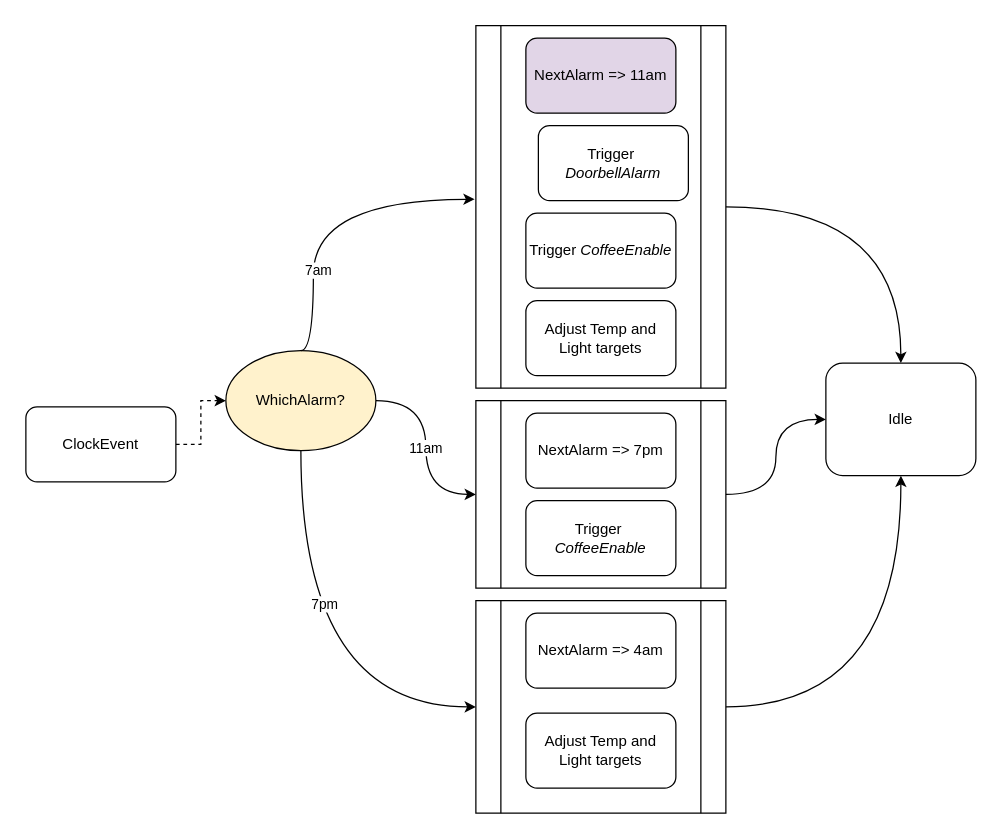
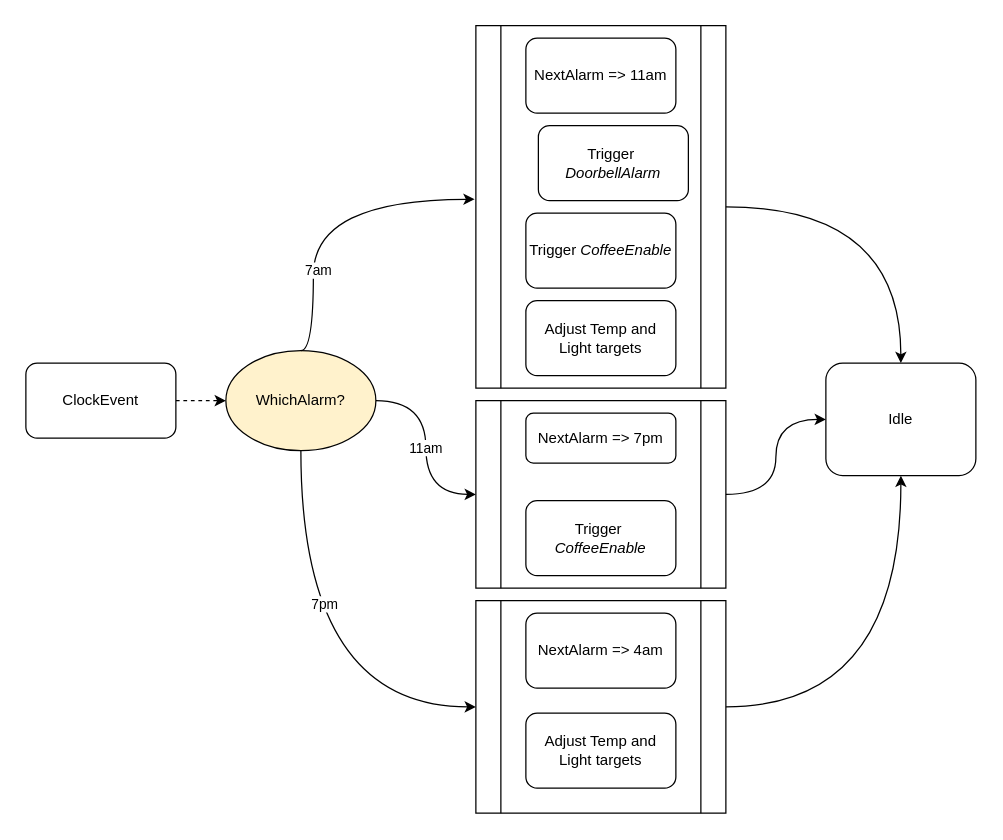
(601, 76) -> (601, 76)
(101, 444) -> (101, 401)
(601, 451) -> (601, 438)
